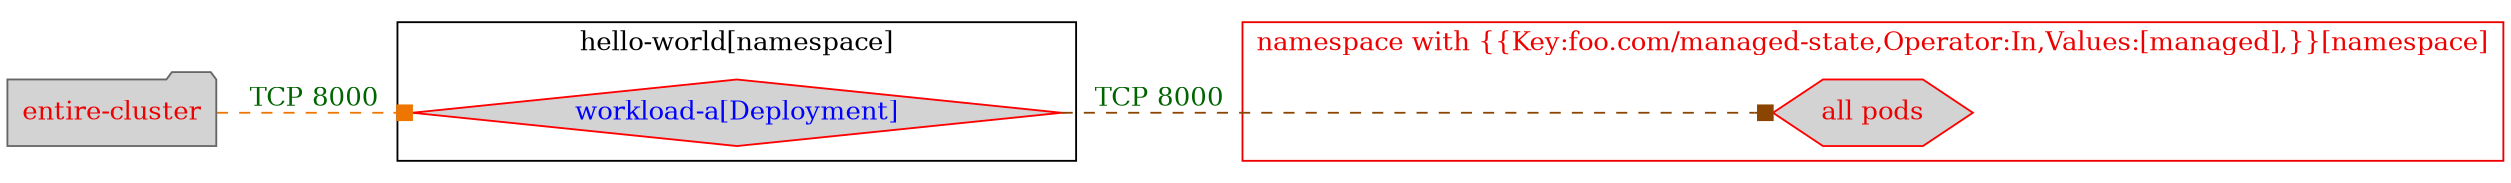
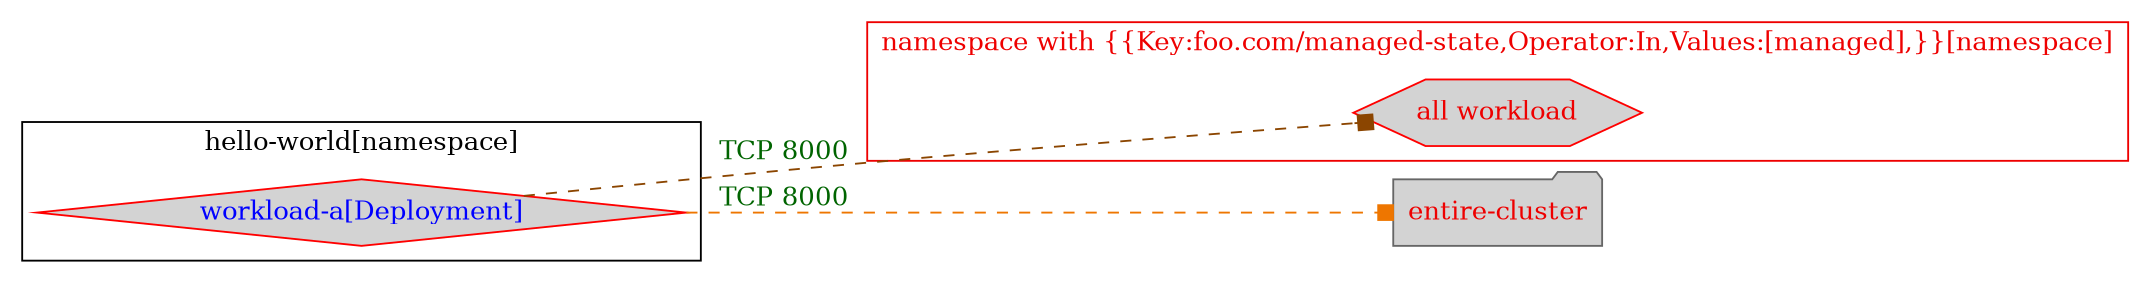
(305, 113) -> (1030, 213)
(1873, 113) -> (1498, 113)
